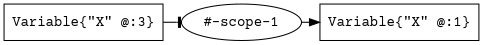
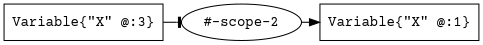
(241, 22) -> (241, 22)
